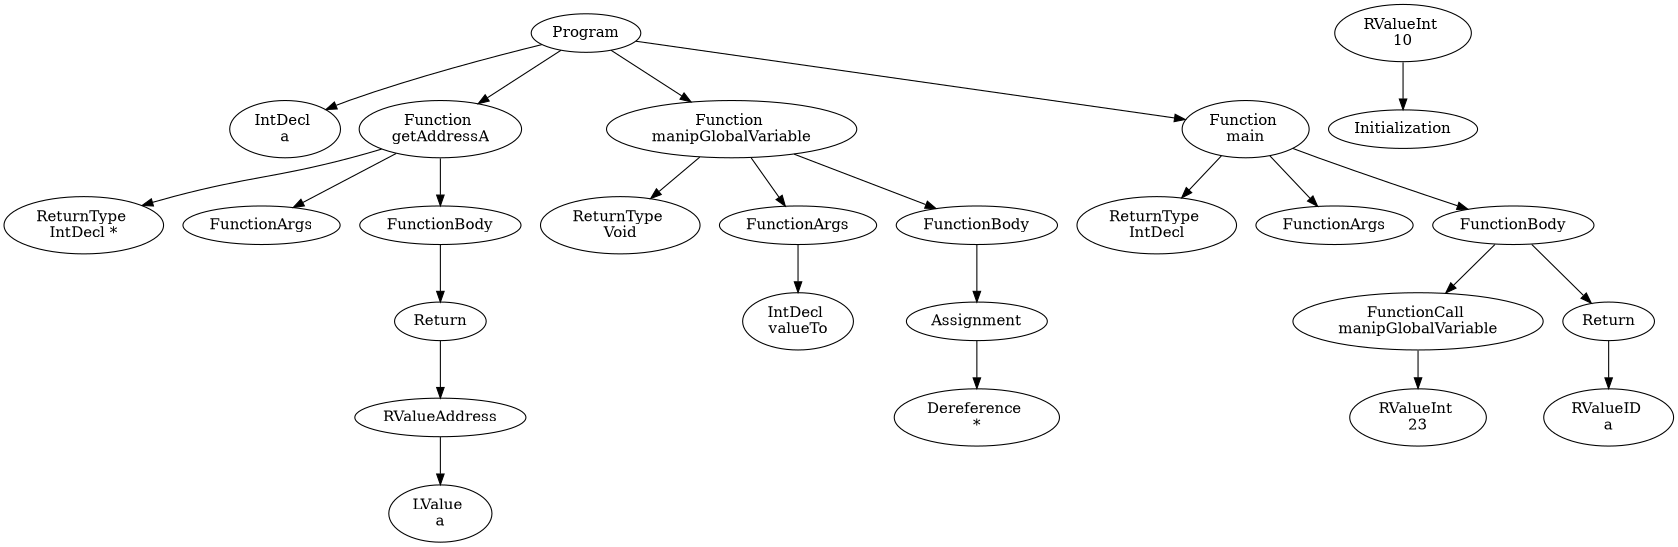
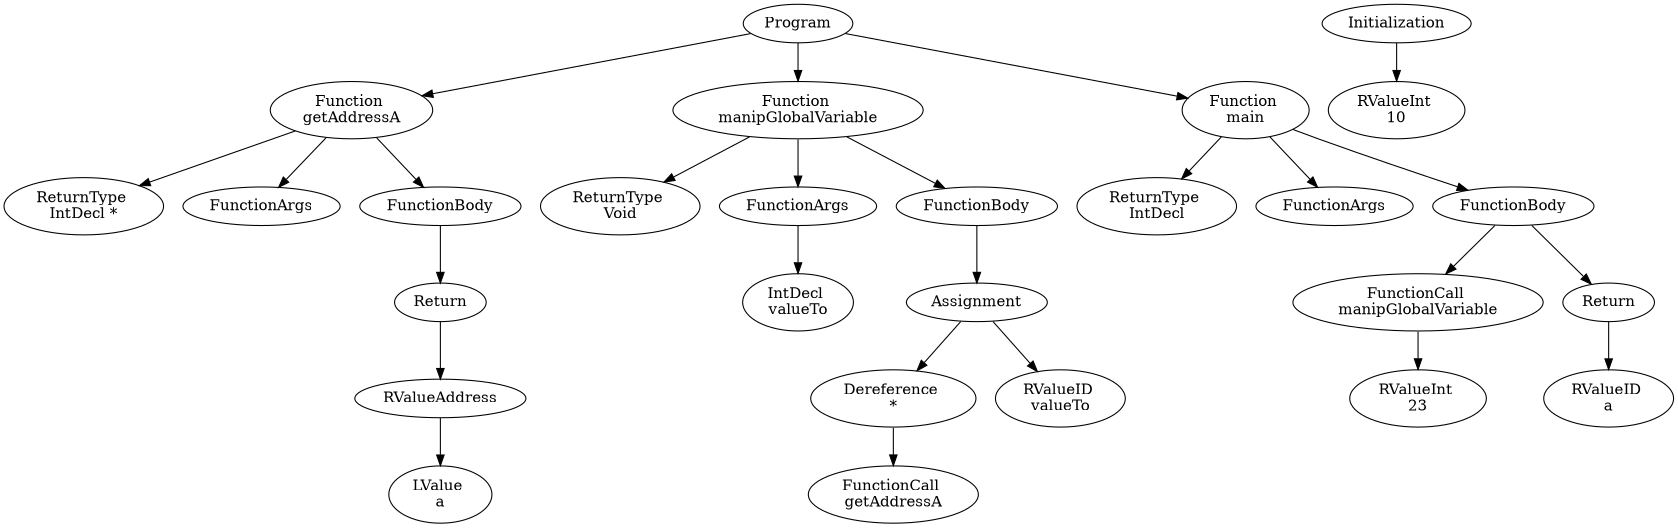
(1403, 81) -> (1397, 57)
(285, 129) -> none
none -> (1060, 398)
none -> (893, 495)
